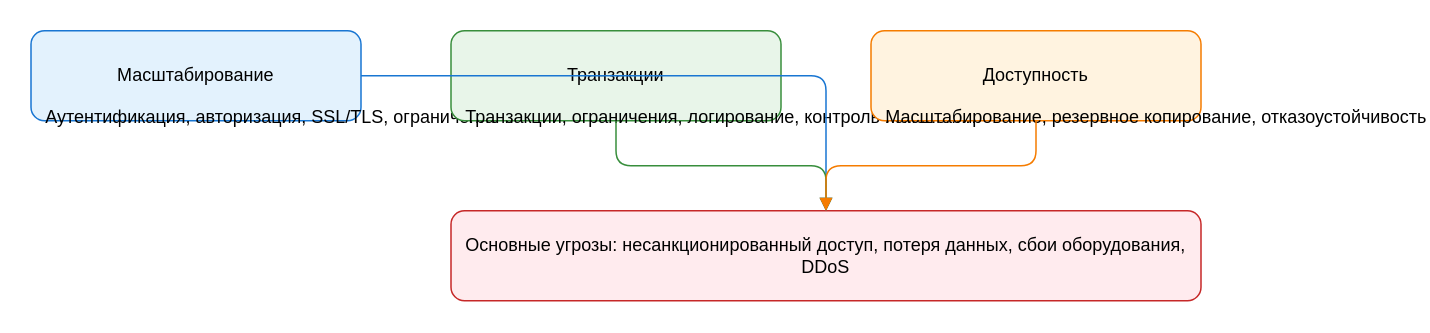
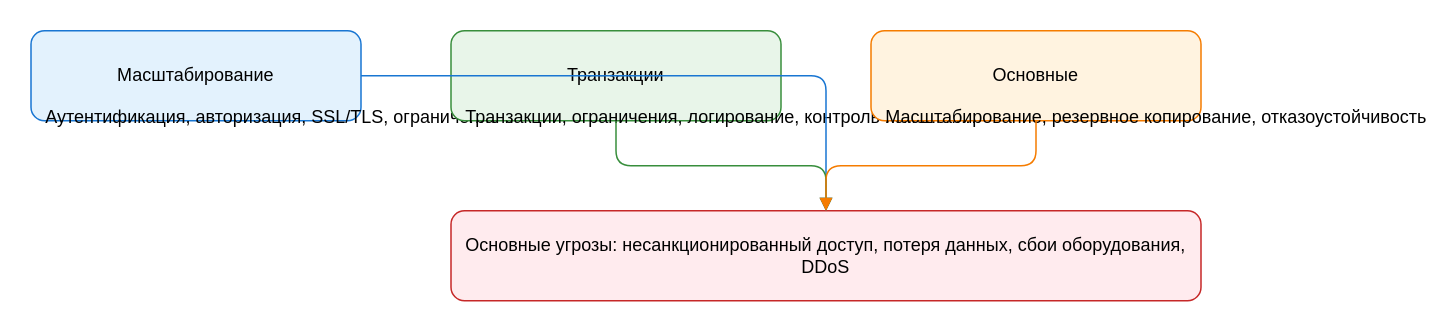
(1036, 76) -> (1036, 76)
